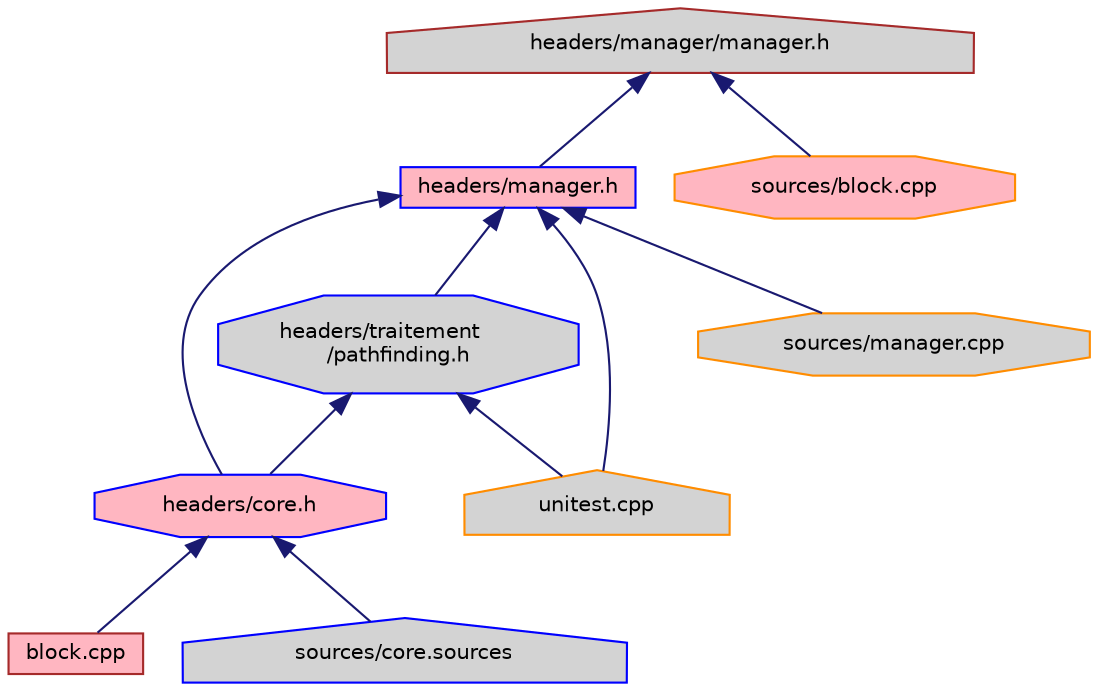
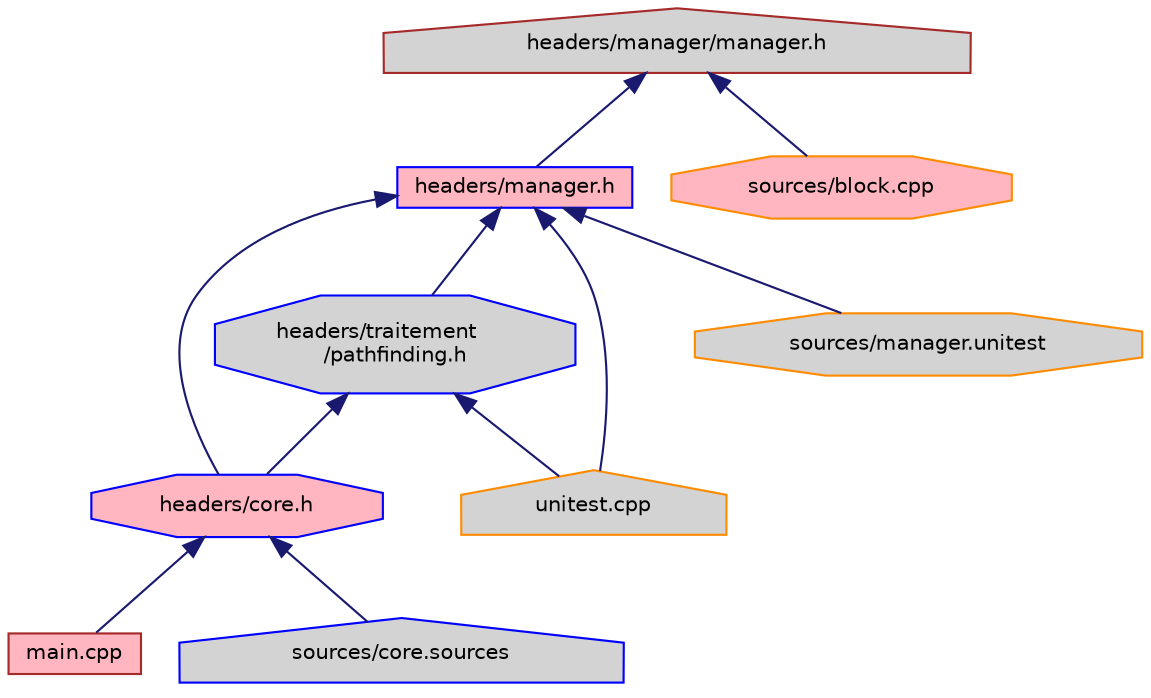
(894, 344) -> (919, 344)
(76, 654) -> (75, 654)
